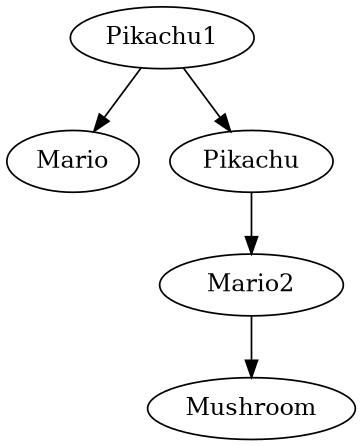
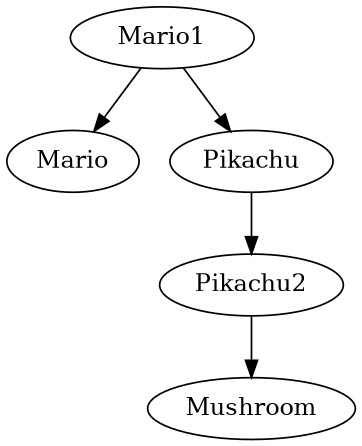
(162, 38) -> (162, 38)
(251, 285) -> (251, 285)
